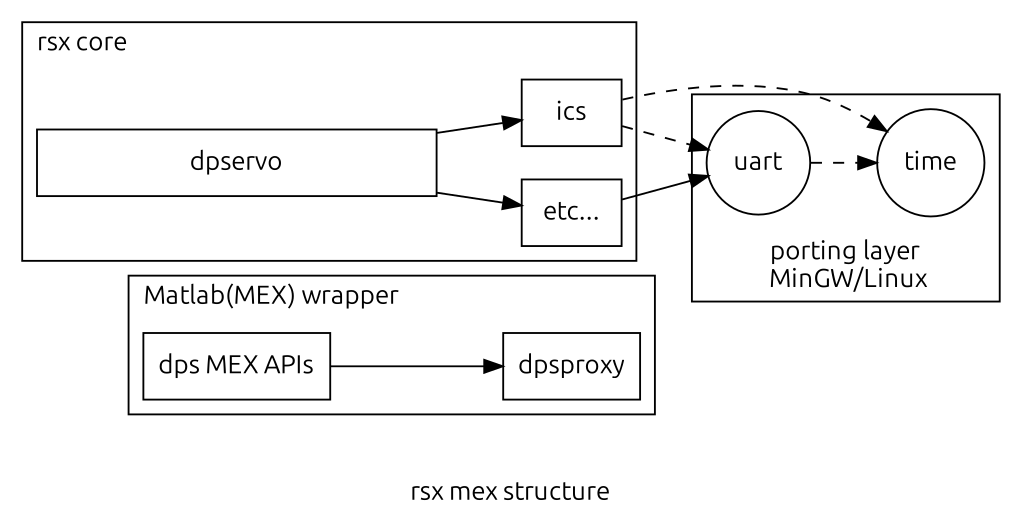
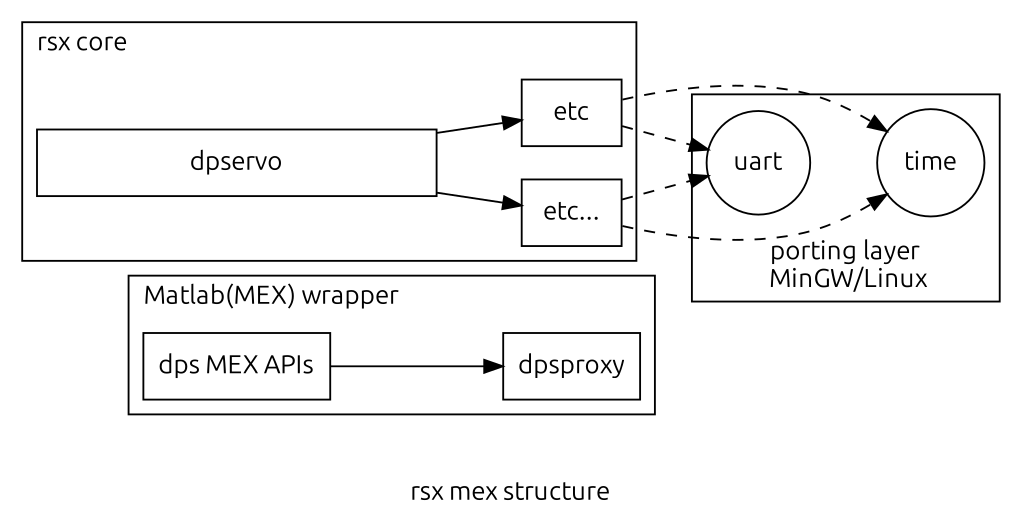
(572, 113) -> (572, 113)
(834, 163) -> (749, 239)
(656, 190) -> (656, 190)
